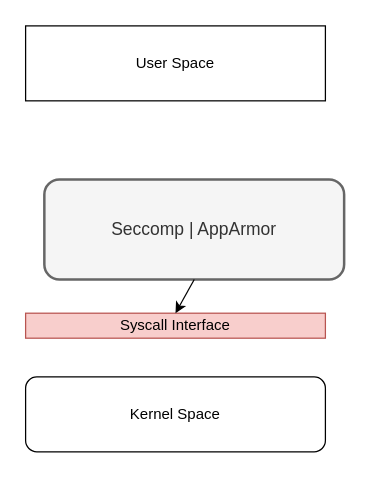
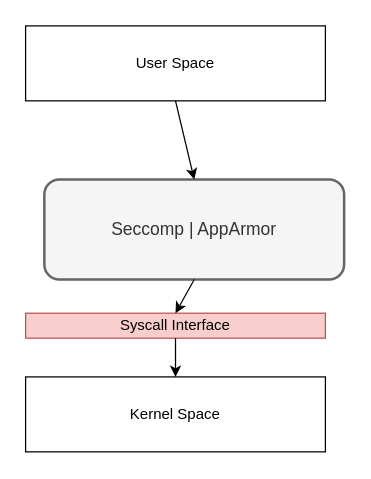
none -> (184, 136)
none -> (176, 354)
(176, 414) -> (176, 414)
